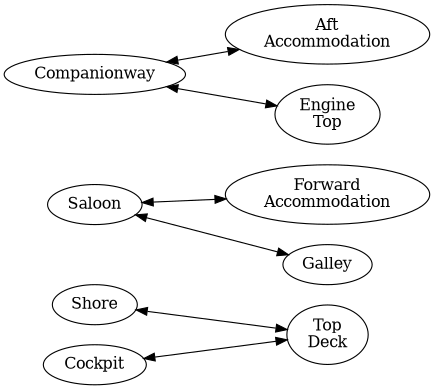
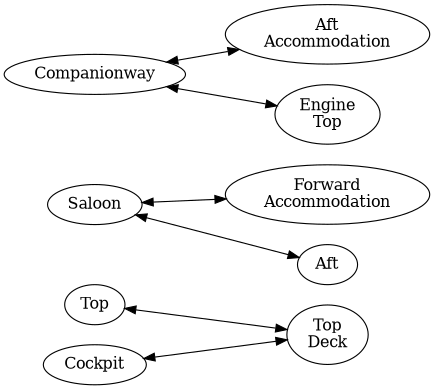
(328, 265) -> (328, 265)
(95, 305) -> (95, 305)
